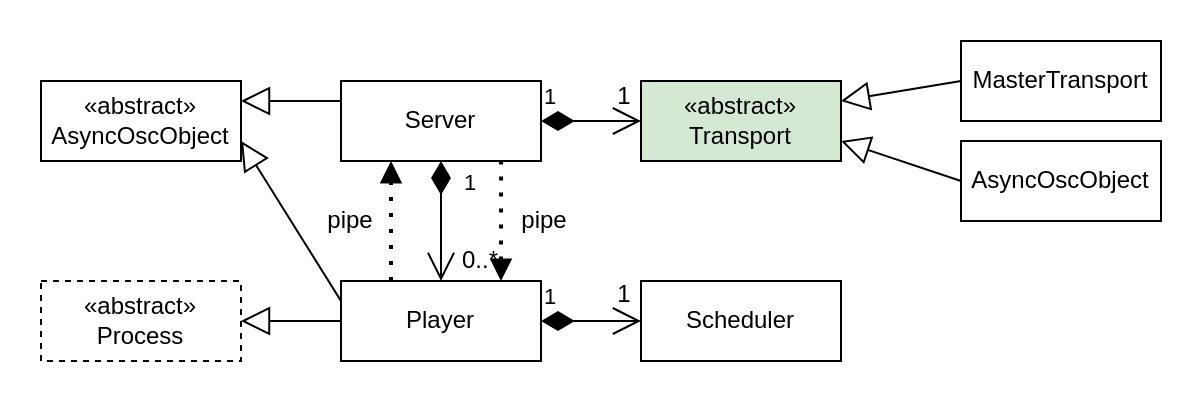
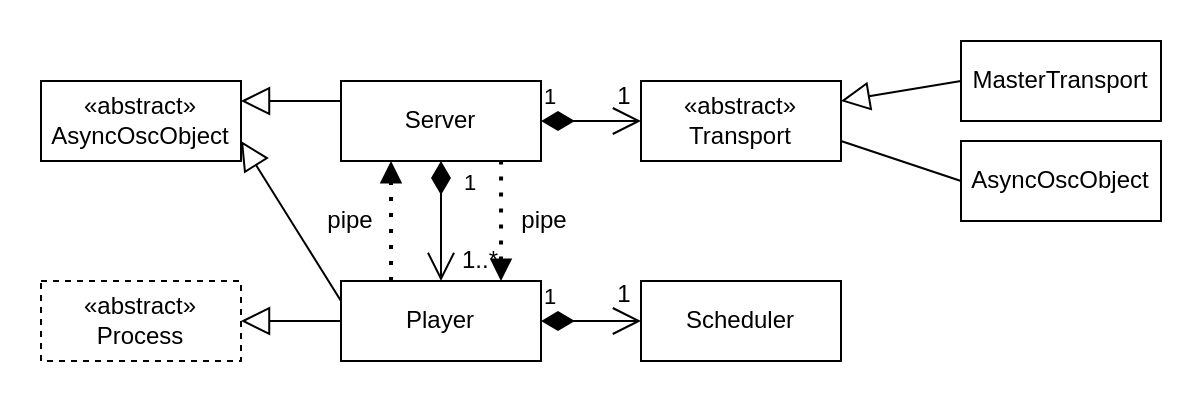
(741, 121) -> (741, 121)
(869, 150) -> (855, 146)
(481, 261) -> (481, 261)
